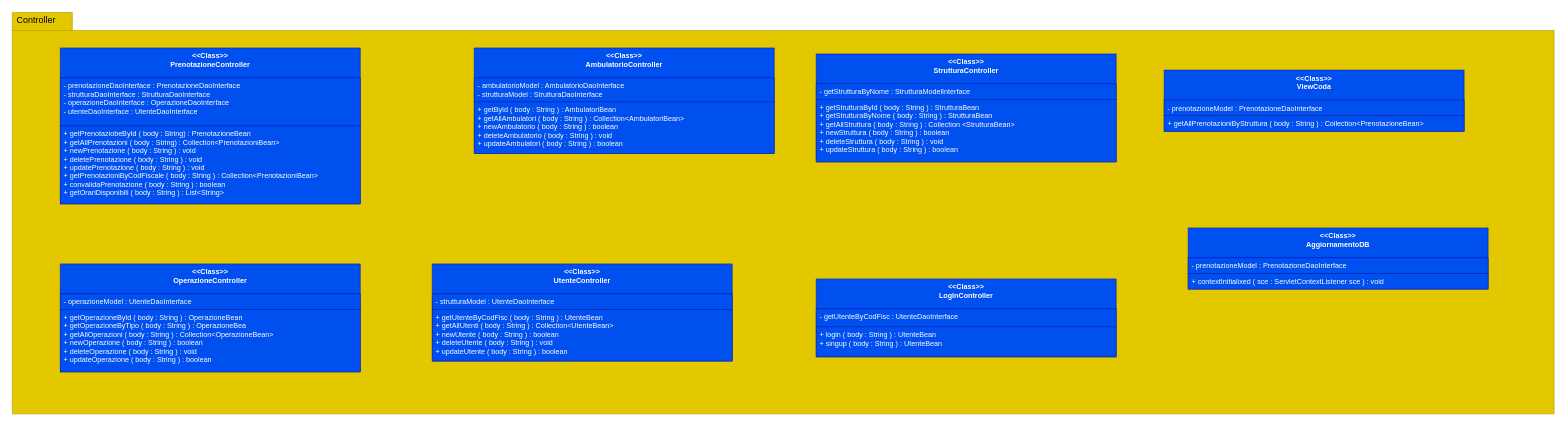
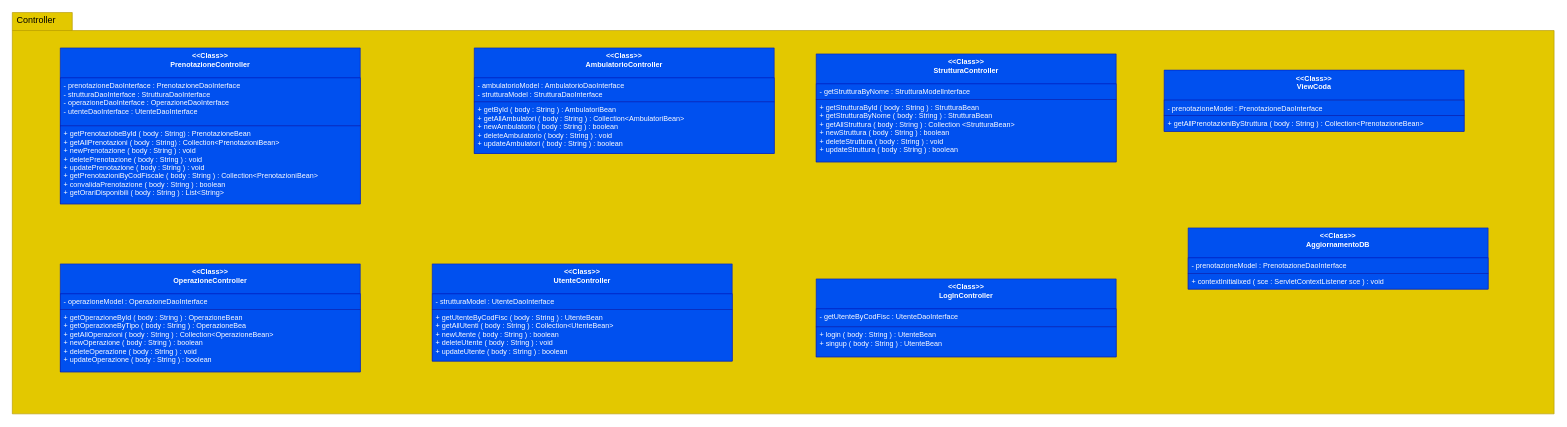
(135, 302) -> (142, 302)
